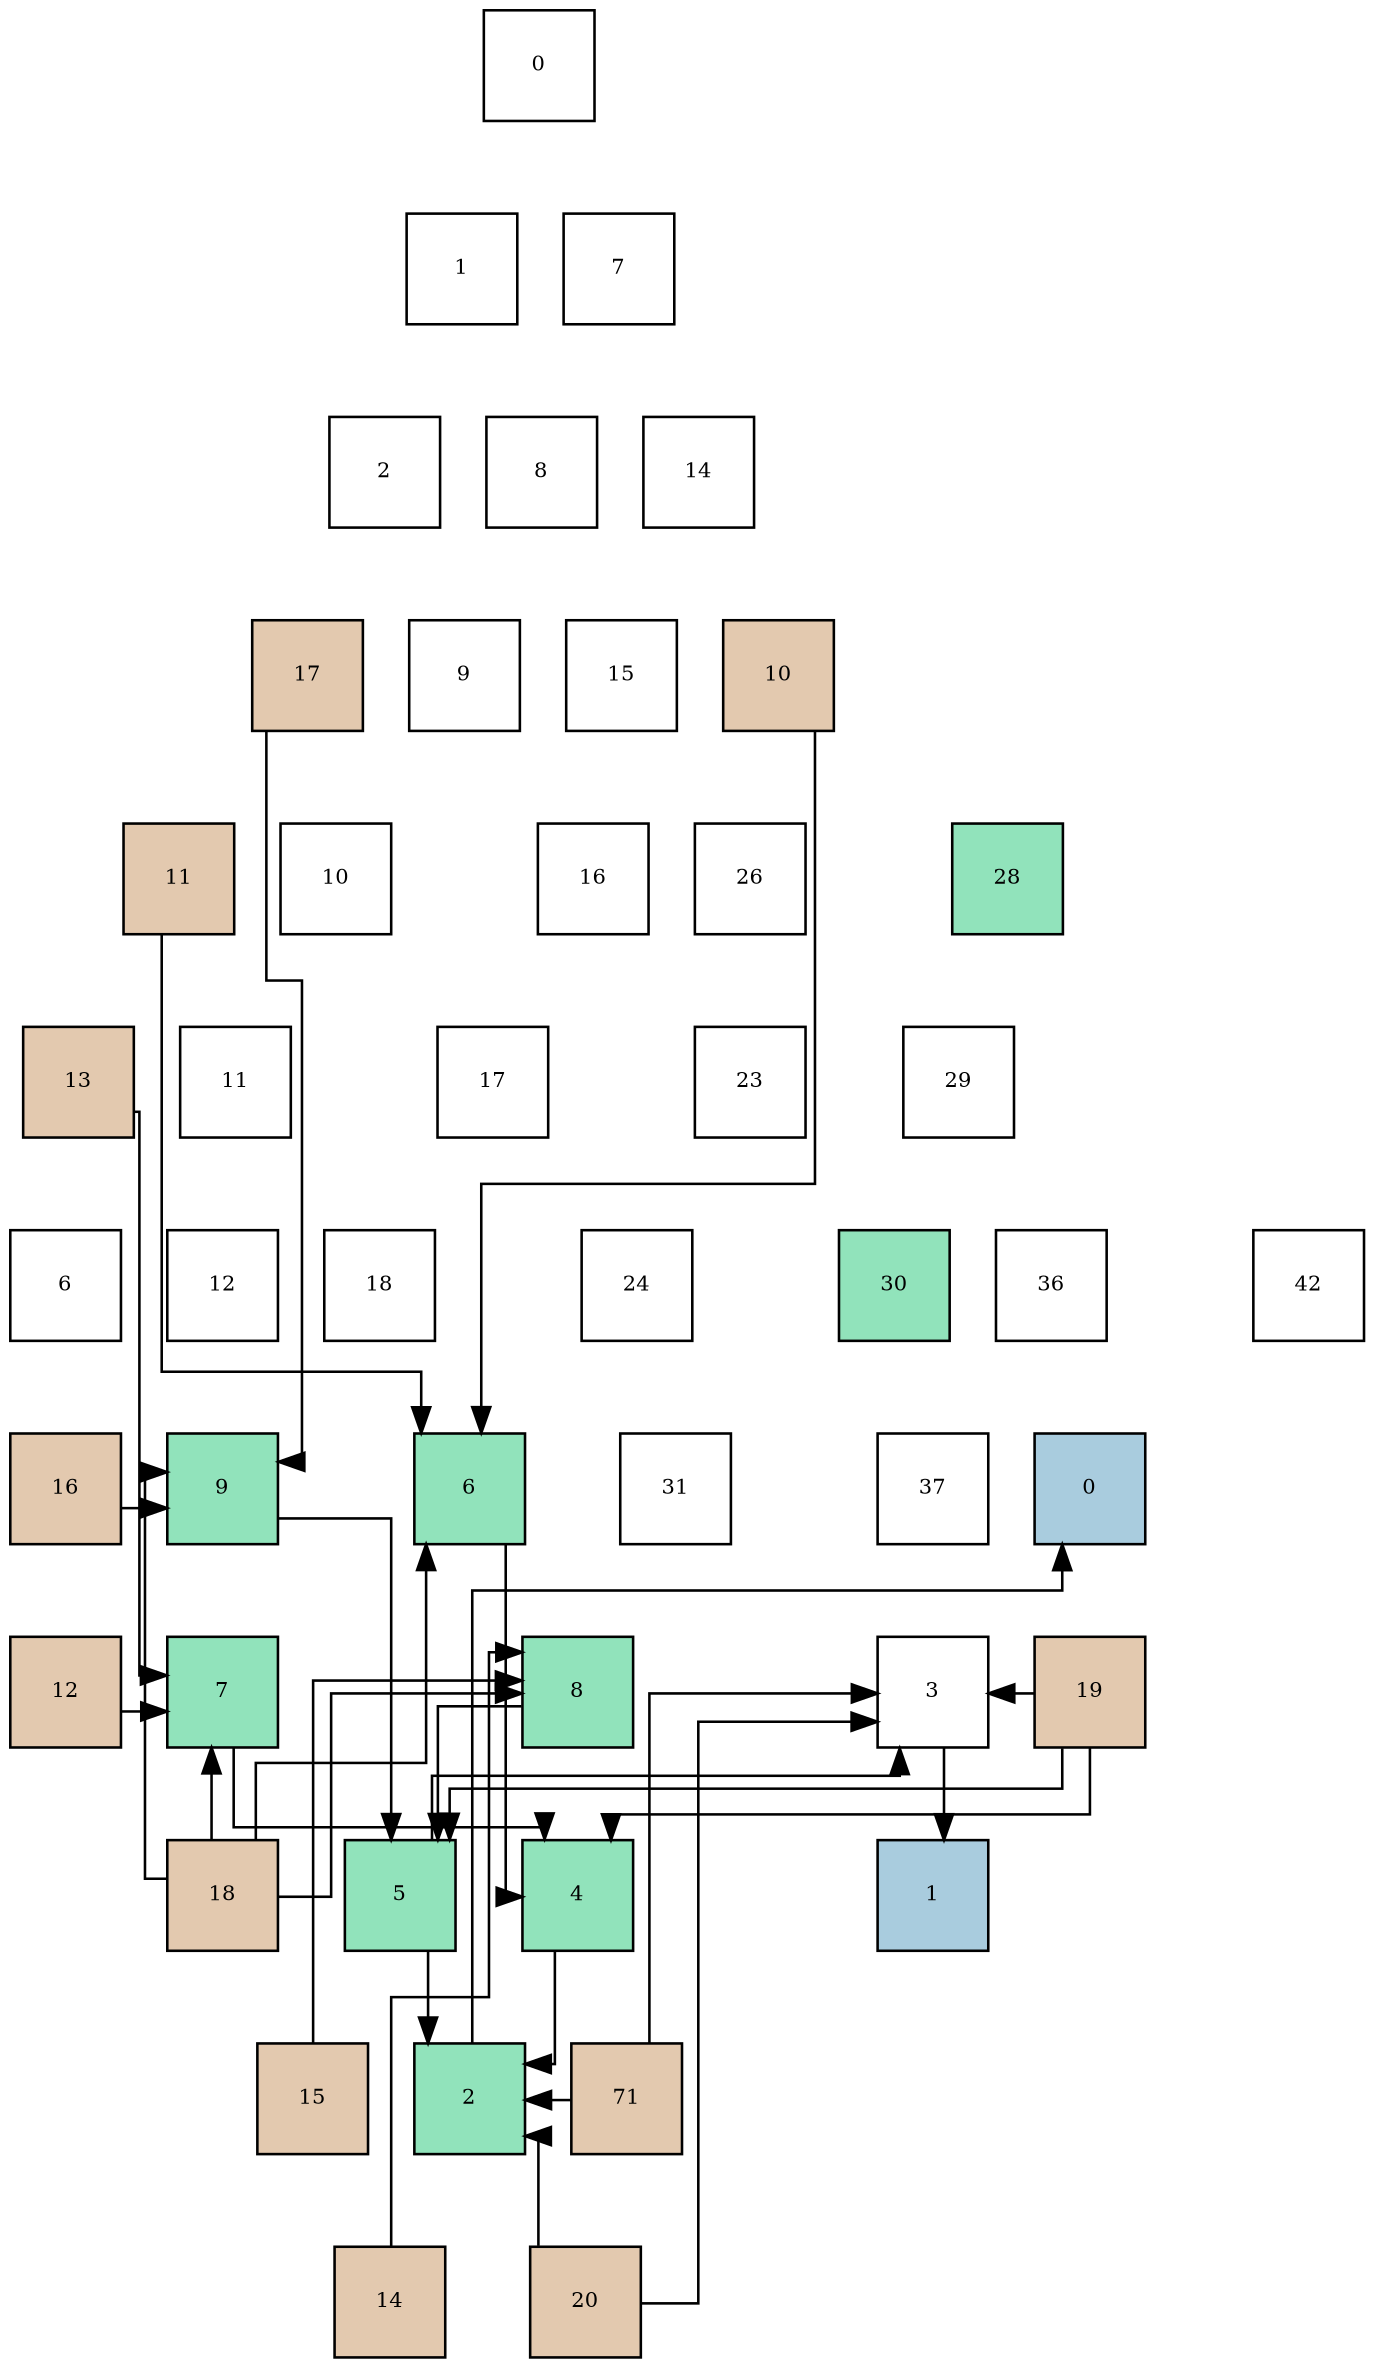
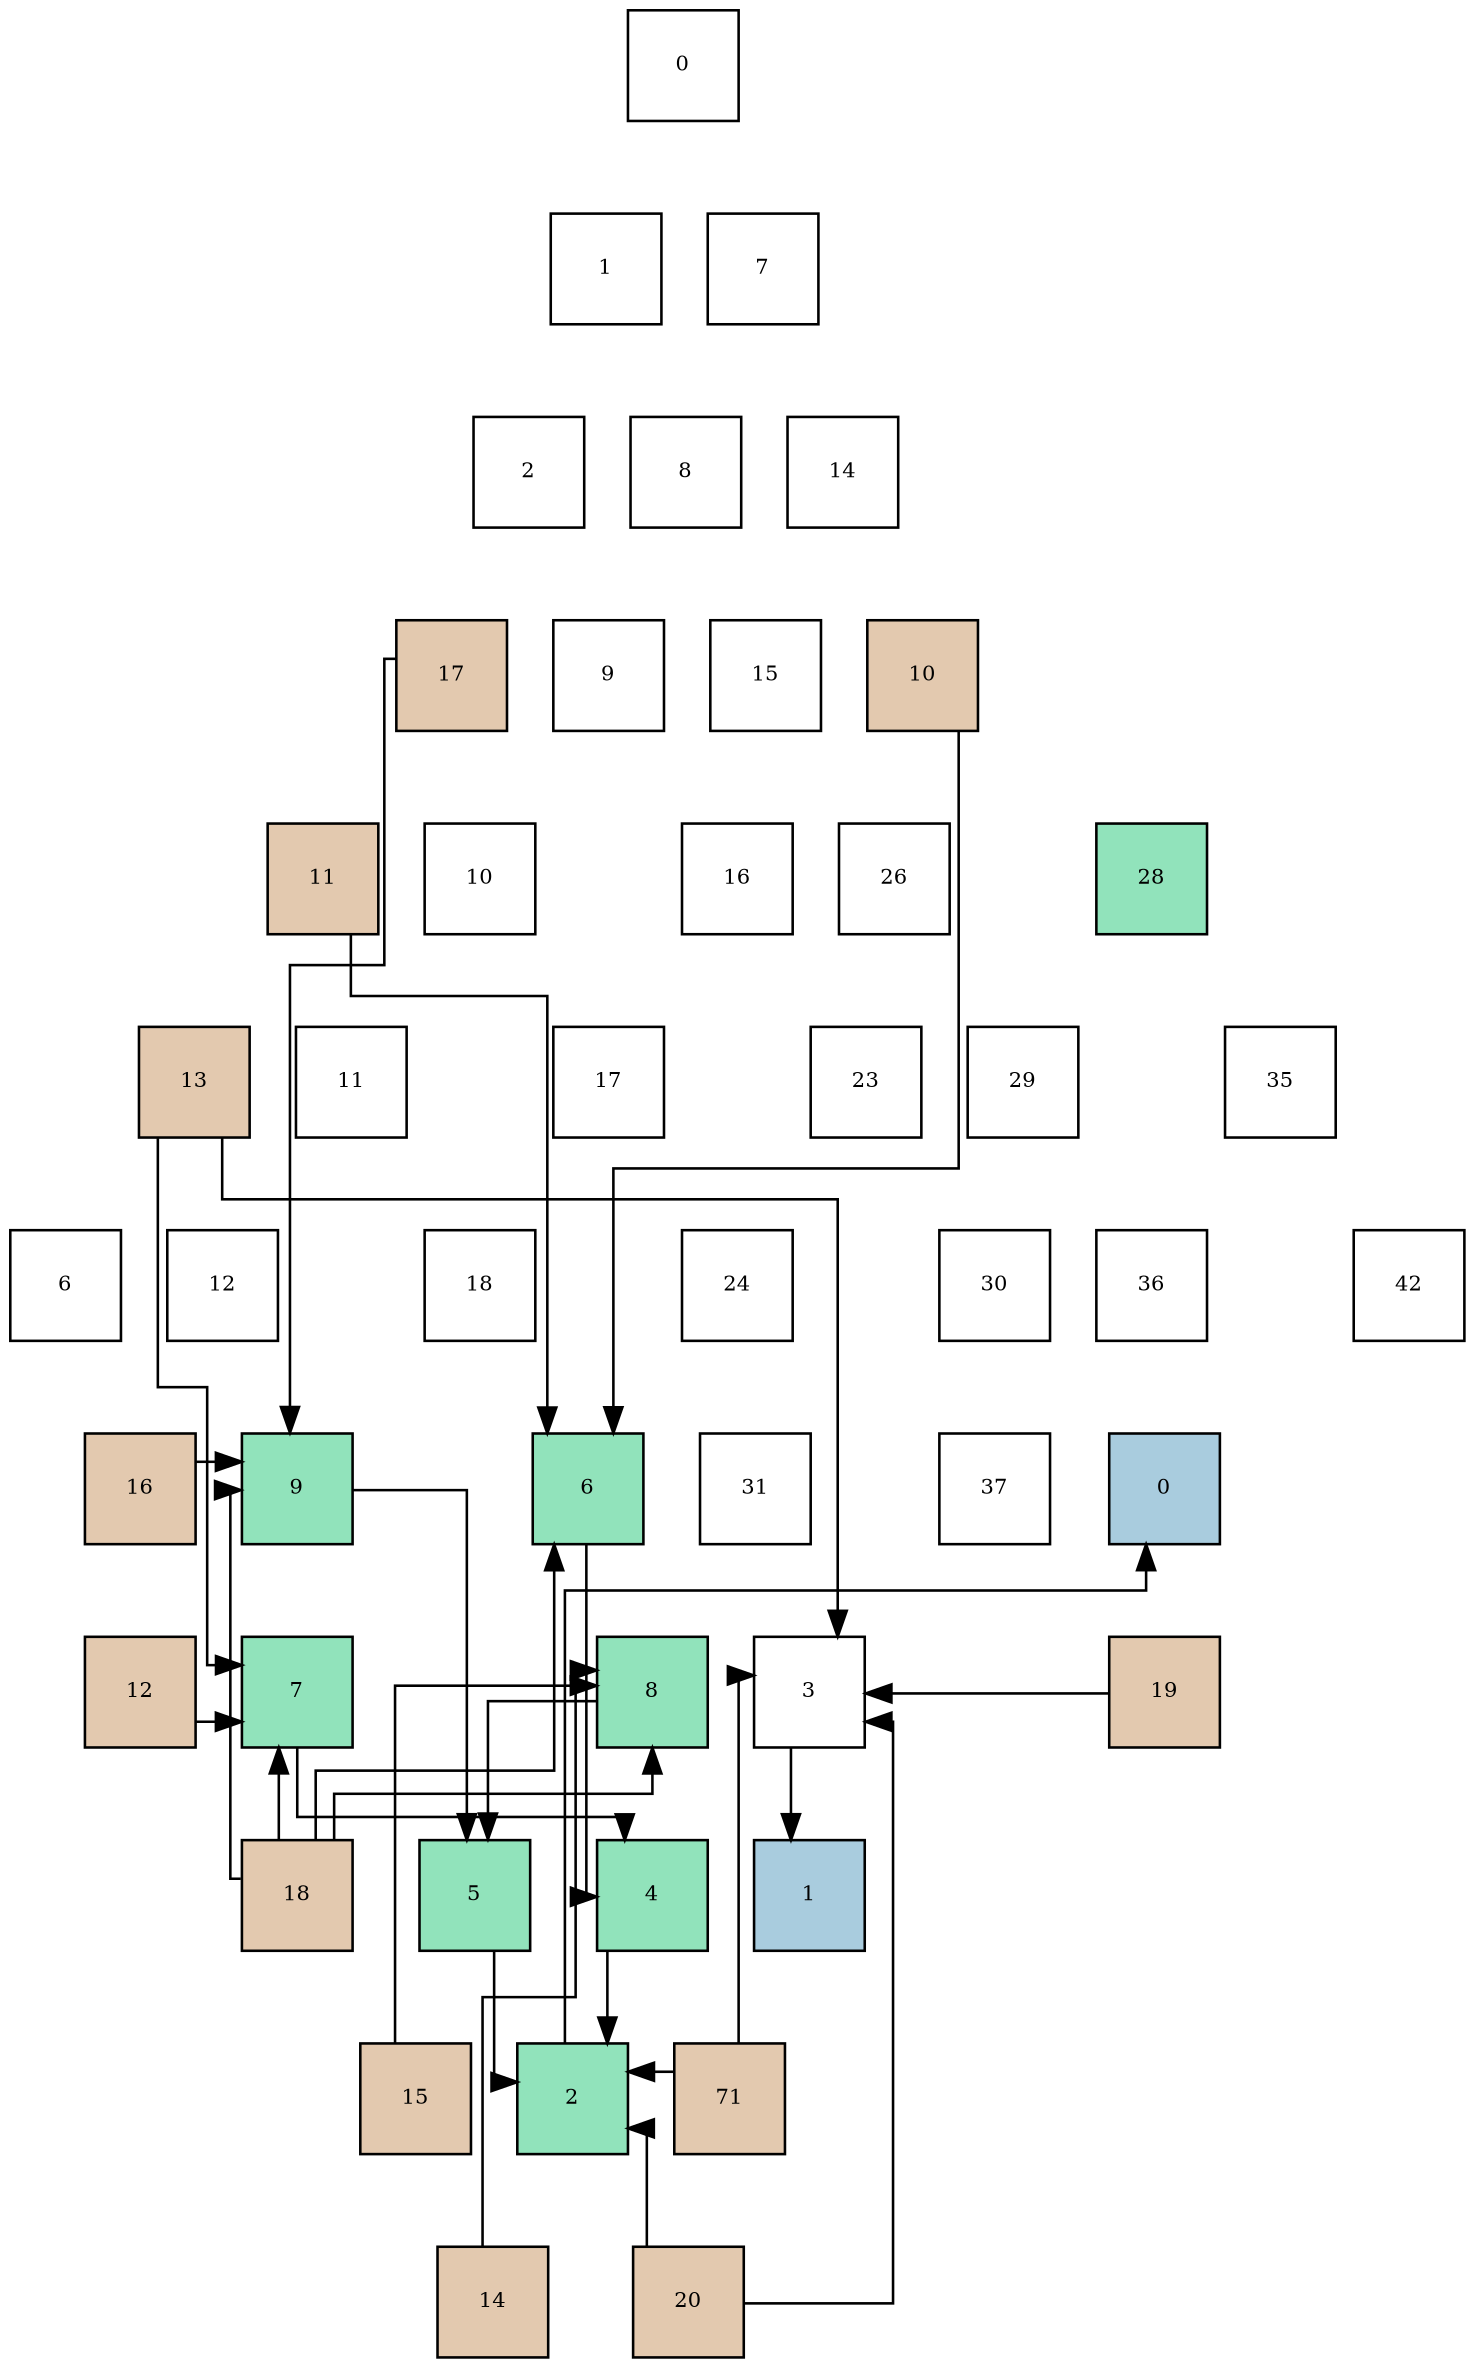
none -> (1280, 1082)
(894, 1286) -> (995, 1286)
(635, 1776) -> (705, 1199)
(764, 1789) -> none
(992, 1814) -> none
